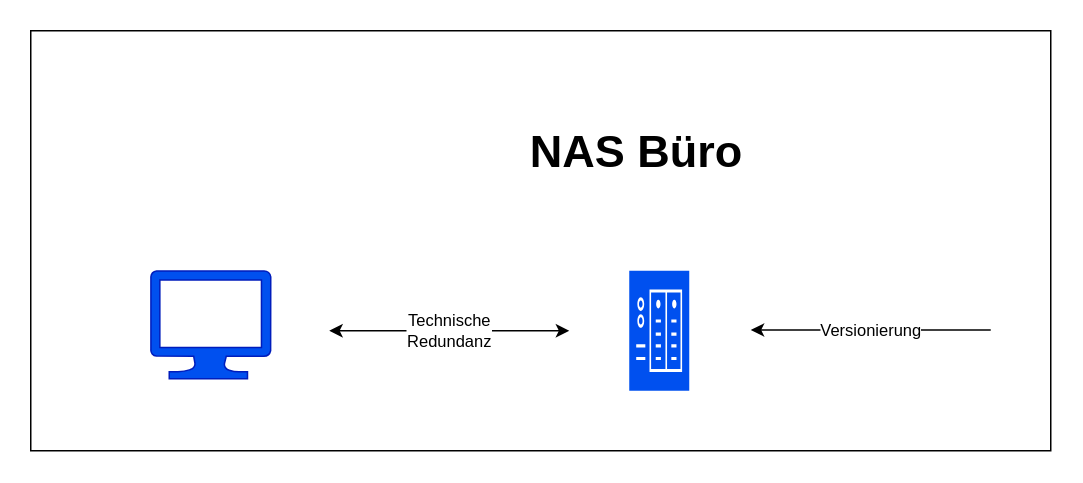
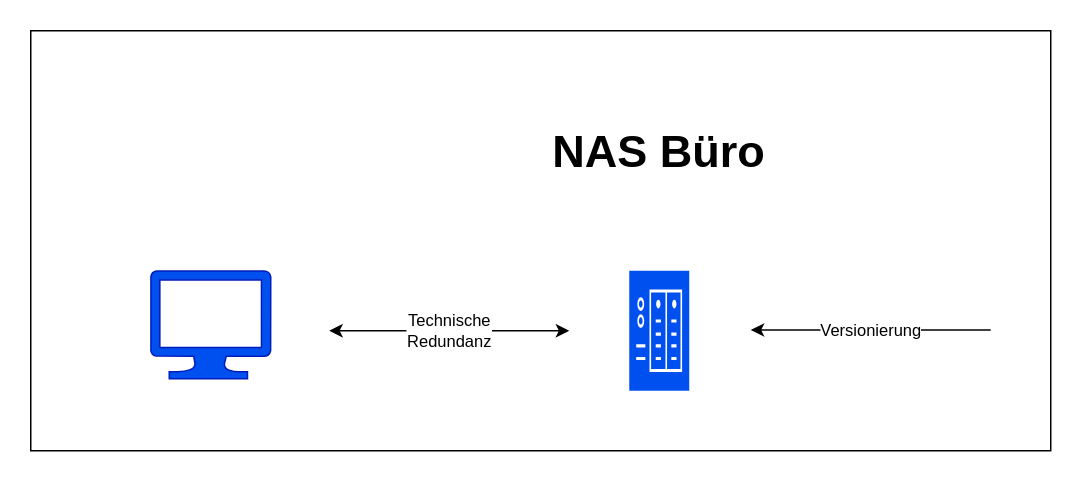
(637, 151) -> (659, 151)
